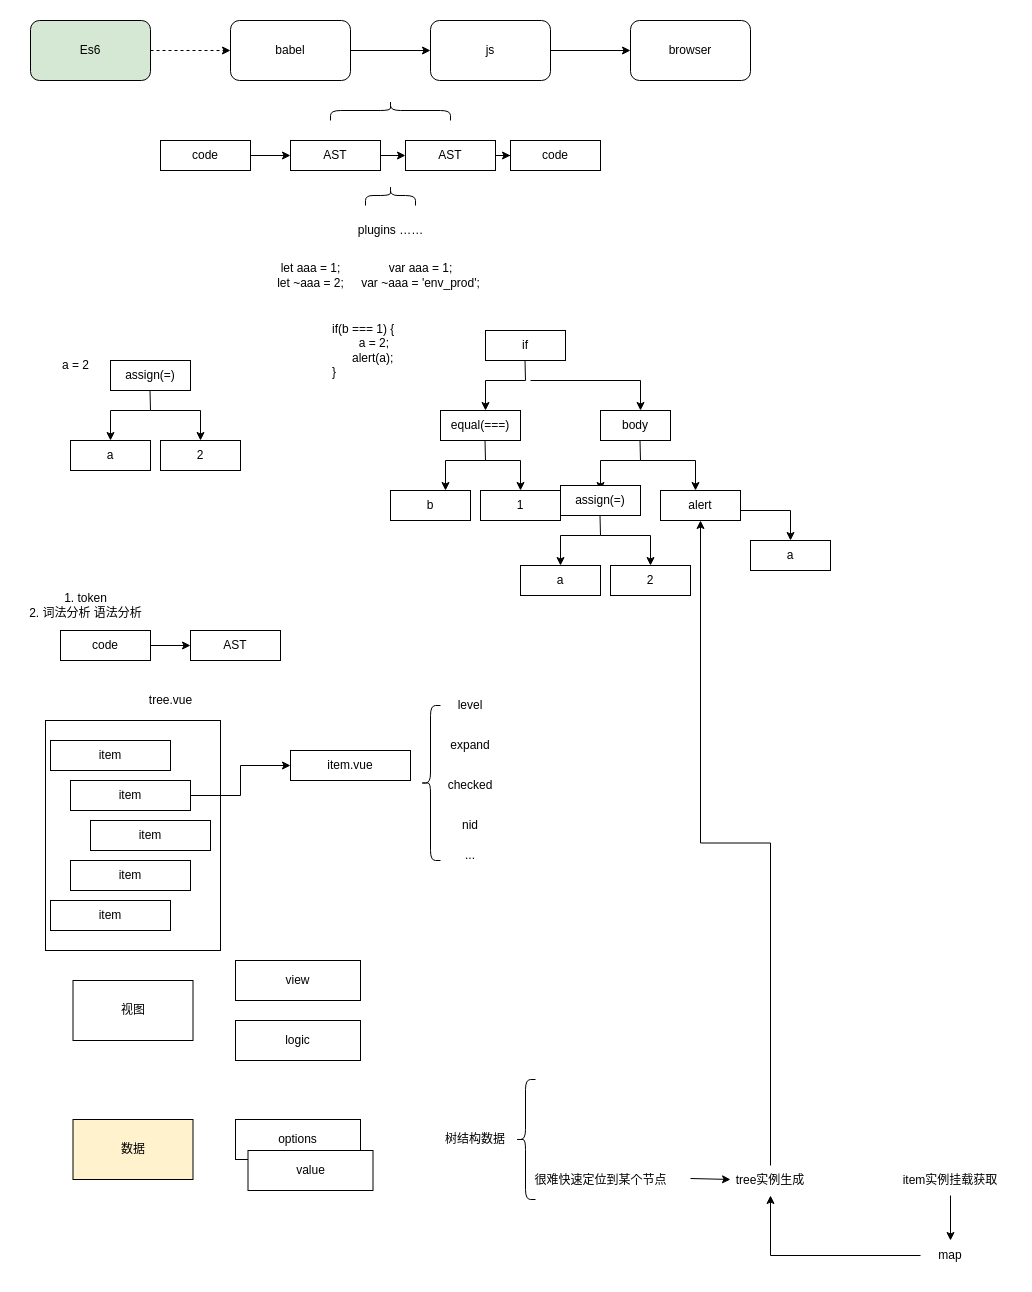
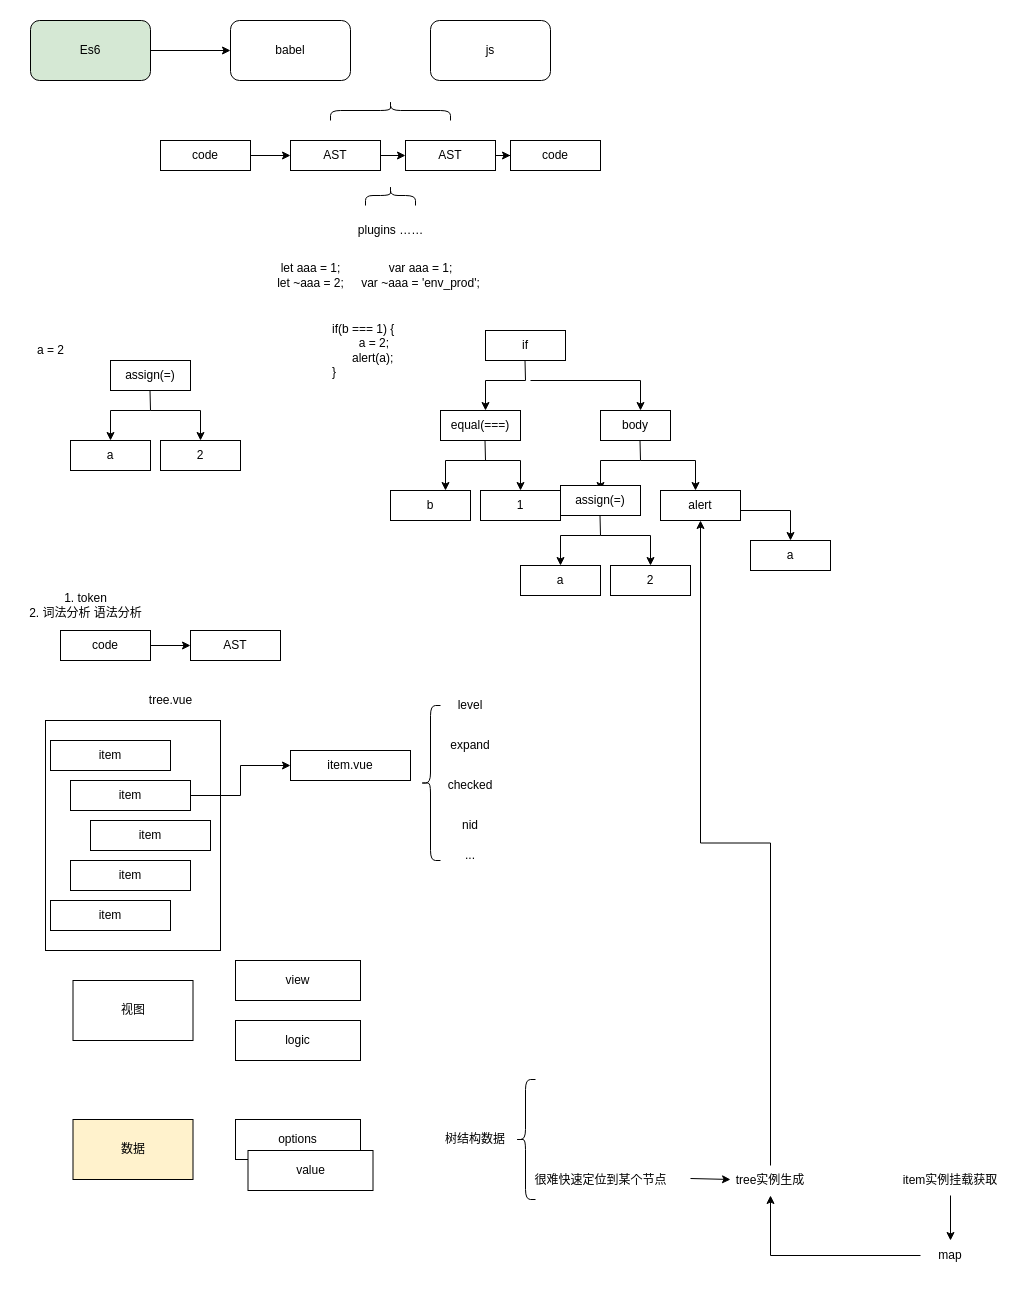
(188, 51) -> (188, 51)
(370, 51) -> none
(587, 51) -> none
(691, 51) -> none
(76, 366) -> (51, 351)
